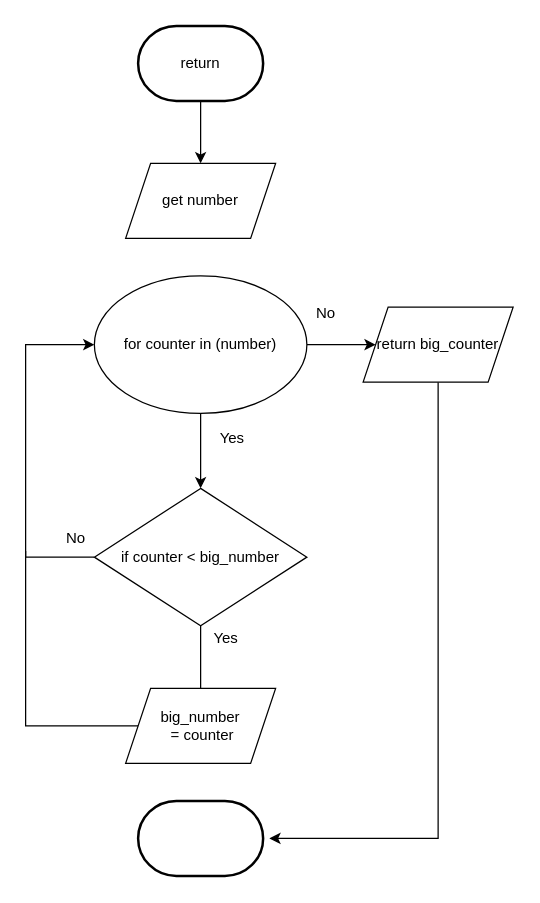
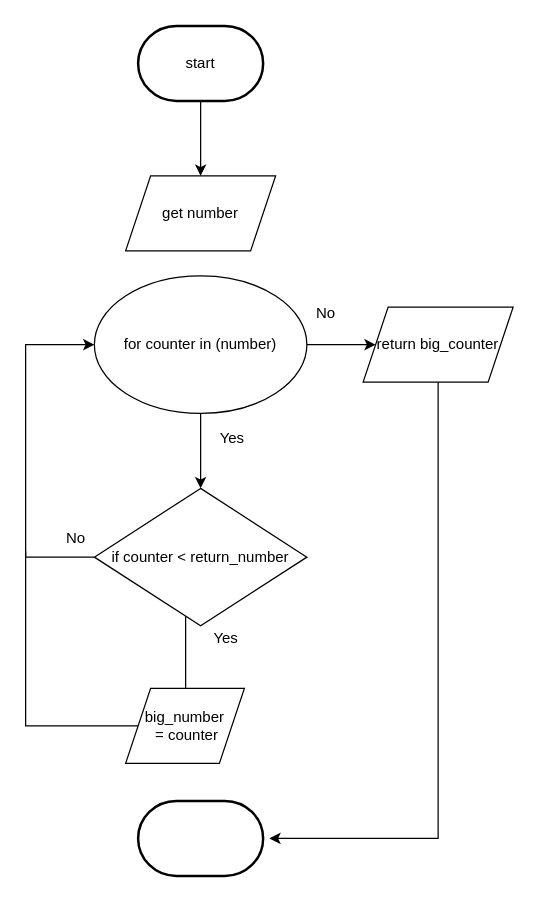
(201, 63) -> (201, 63)
(201, 201) -> (201, 213)
(201, 557) -> (201, 557)
(201, 726) -> (185, 726)
